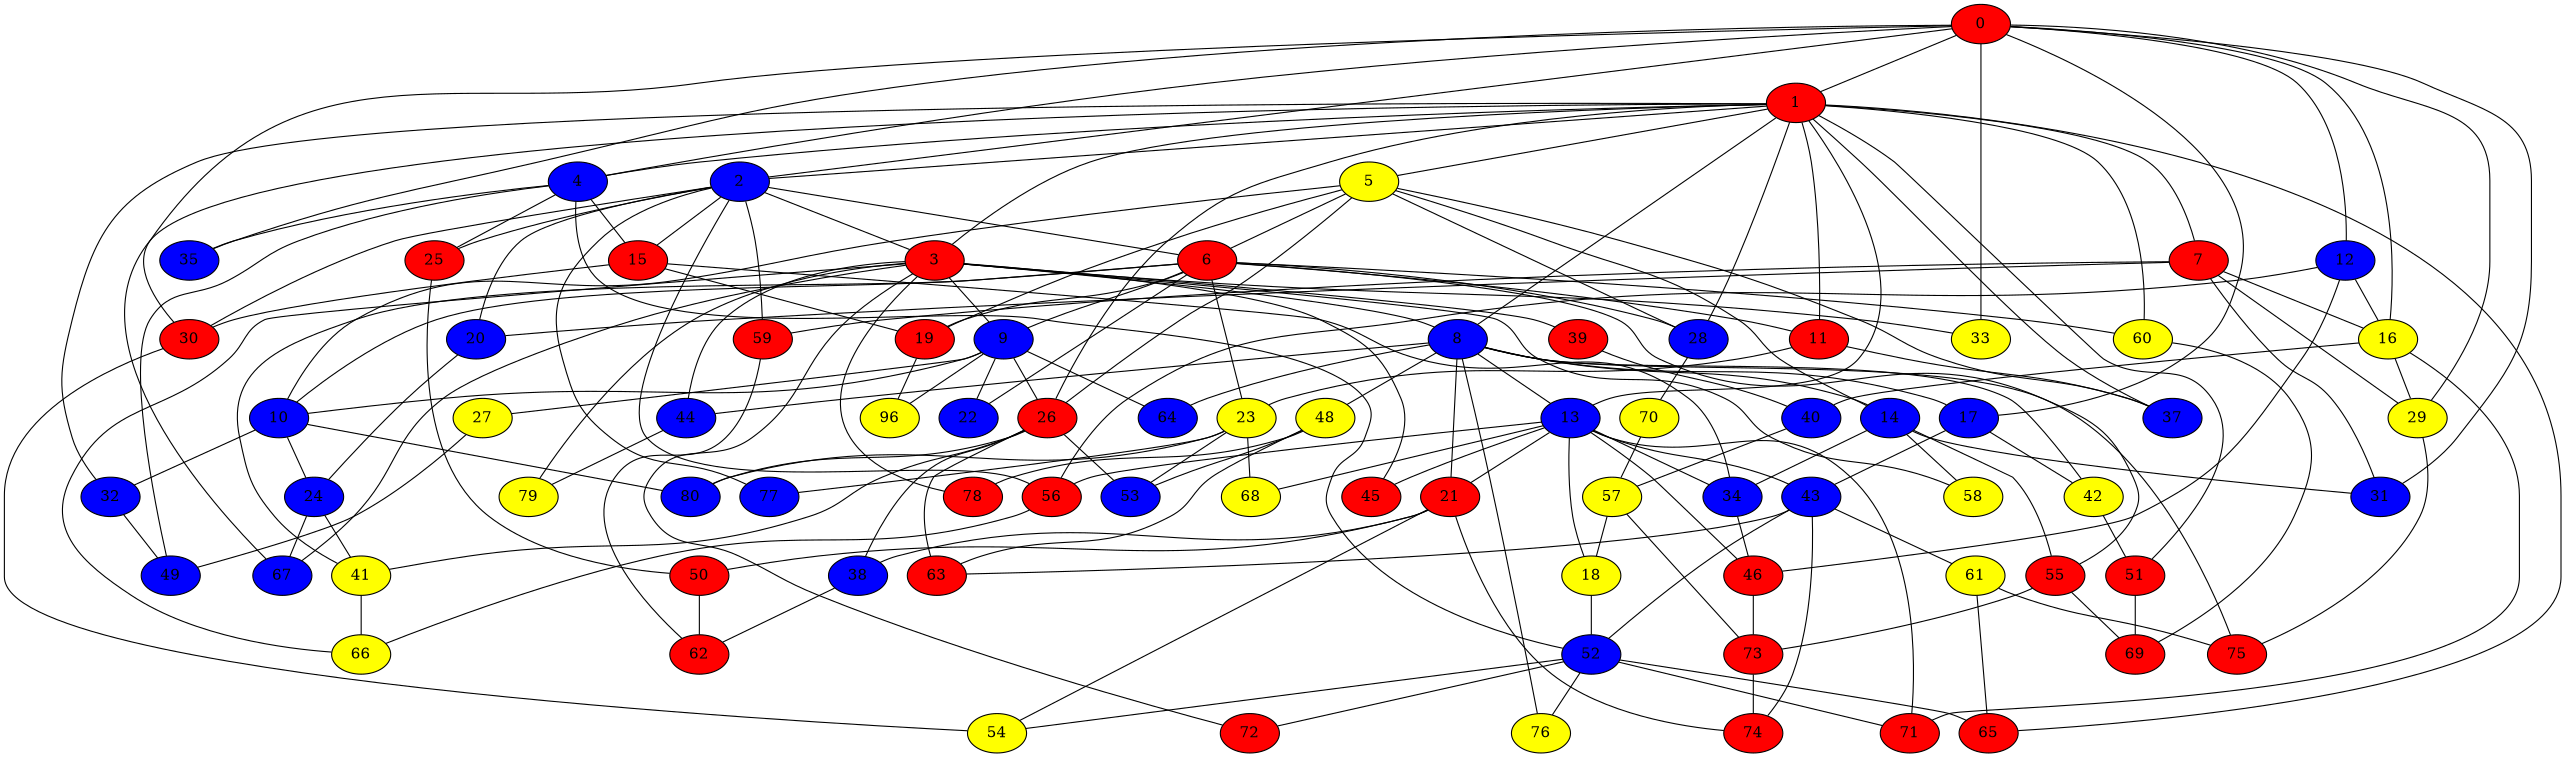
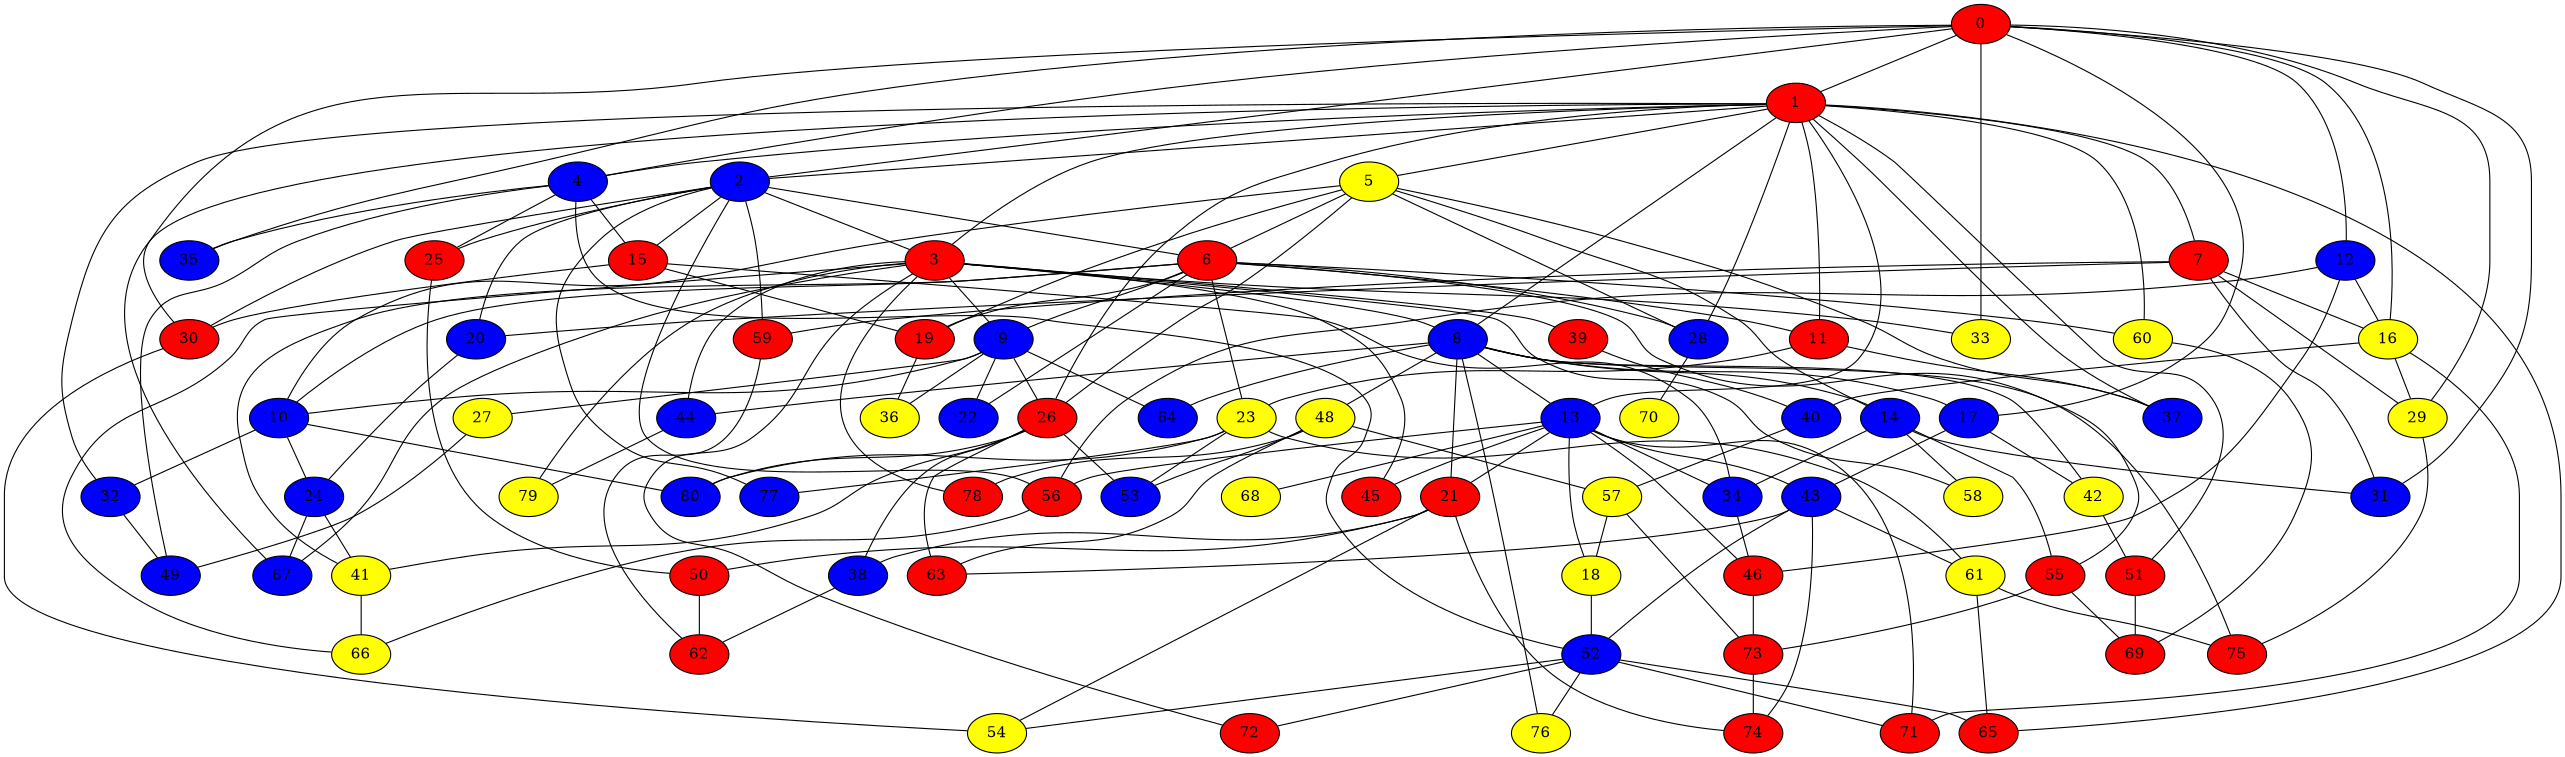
(890, 418) -> (890, 418)
(1249, 464) -> (1593, 446)
(1626, 466) -> (1428, 447)
